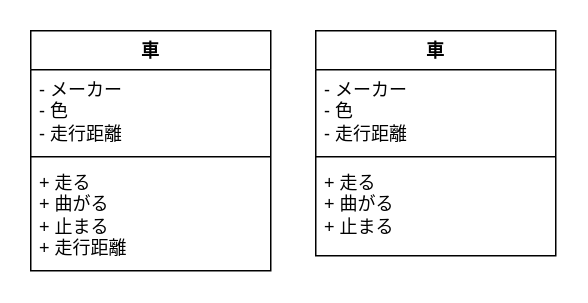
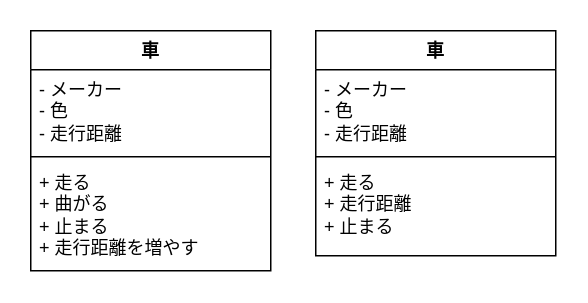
(359, 206) -> (368, 206)
(83, 216) -> (119, 216)
